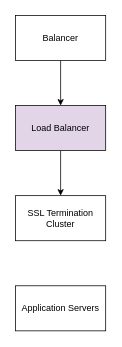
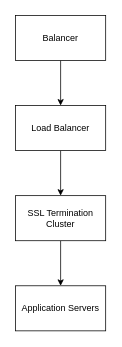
(60, 128) -> (60, 128)
none -> (60, 260)
